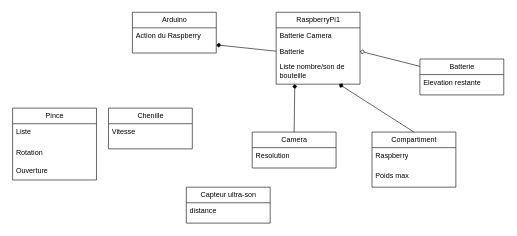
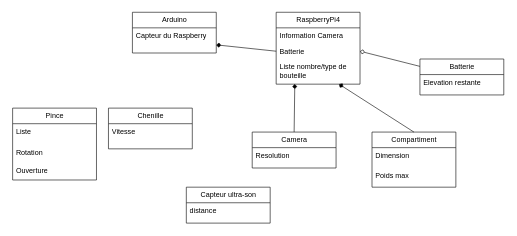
(319, 20) -> (319, 20)
(171, 36) -> (174, 36)
(308, 36) -> (314, 36)
(319, 72) -> (319, 72)
(394, 156) -> (392, 156)
